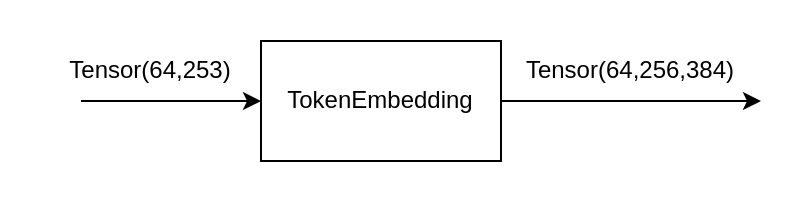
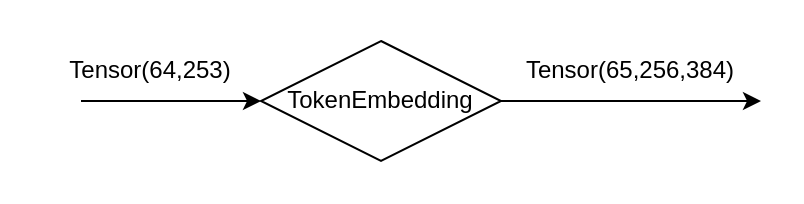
(631, 71) -> (631, 71)
(381, 101) -> (381, 101)
